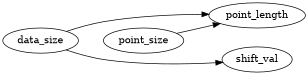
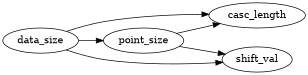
(257, 15) -> (257, 15)
none -> (87, 41)
none -> (199, 50)
